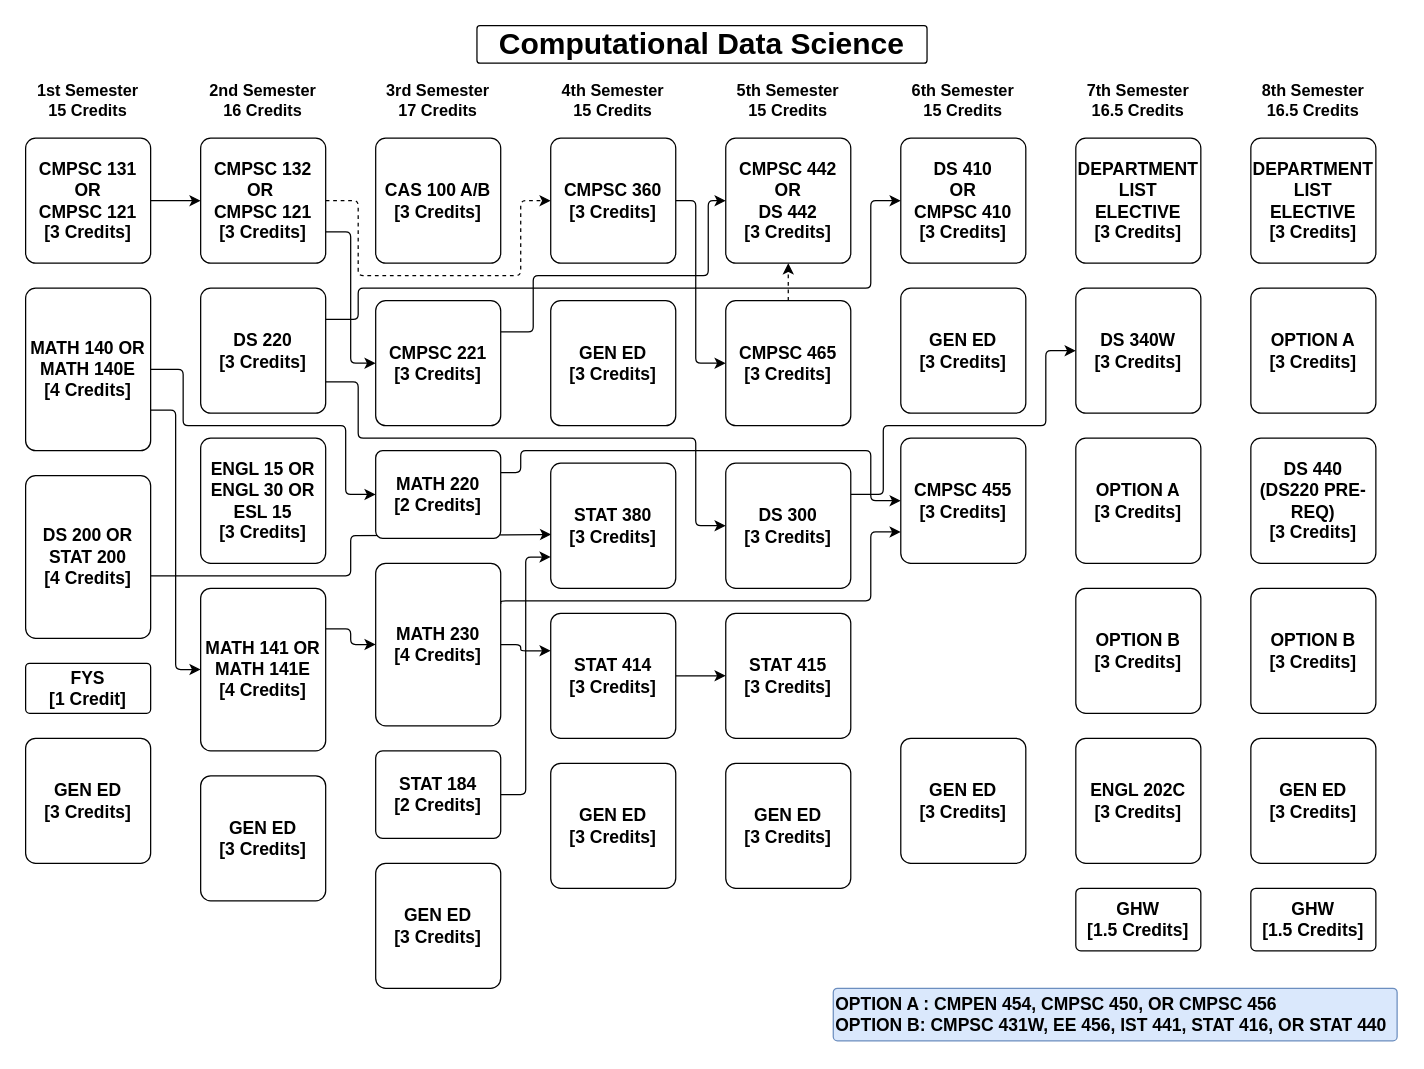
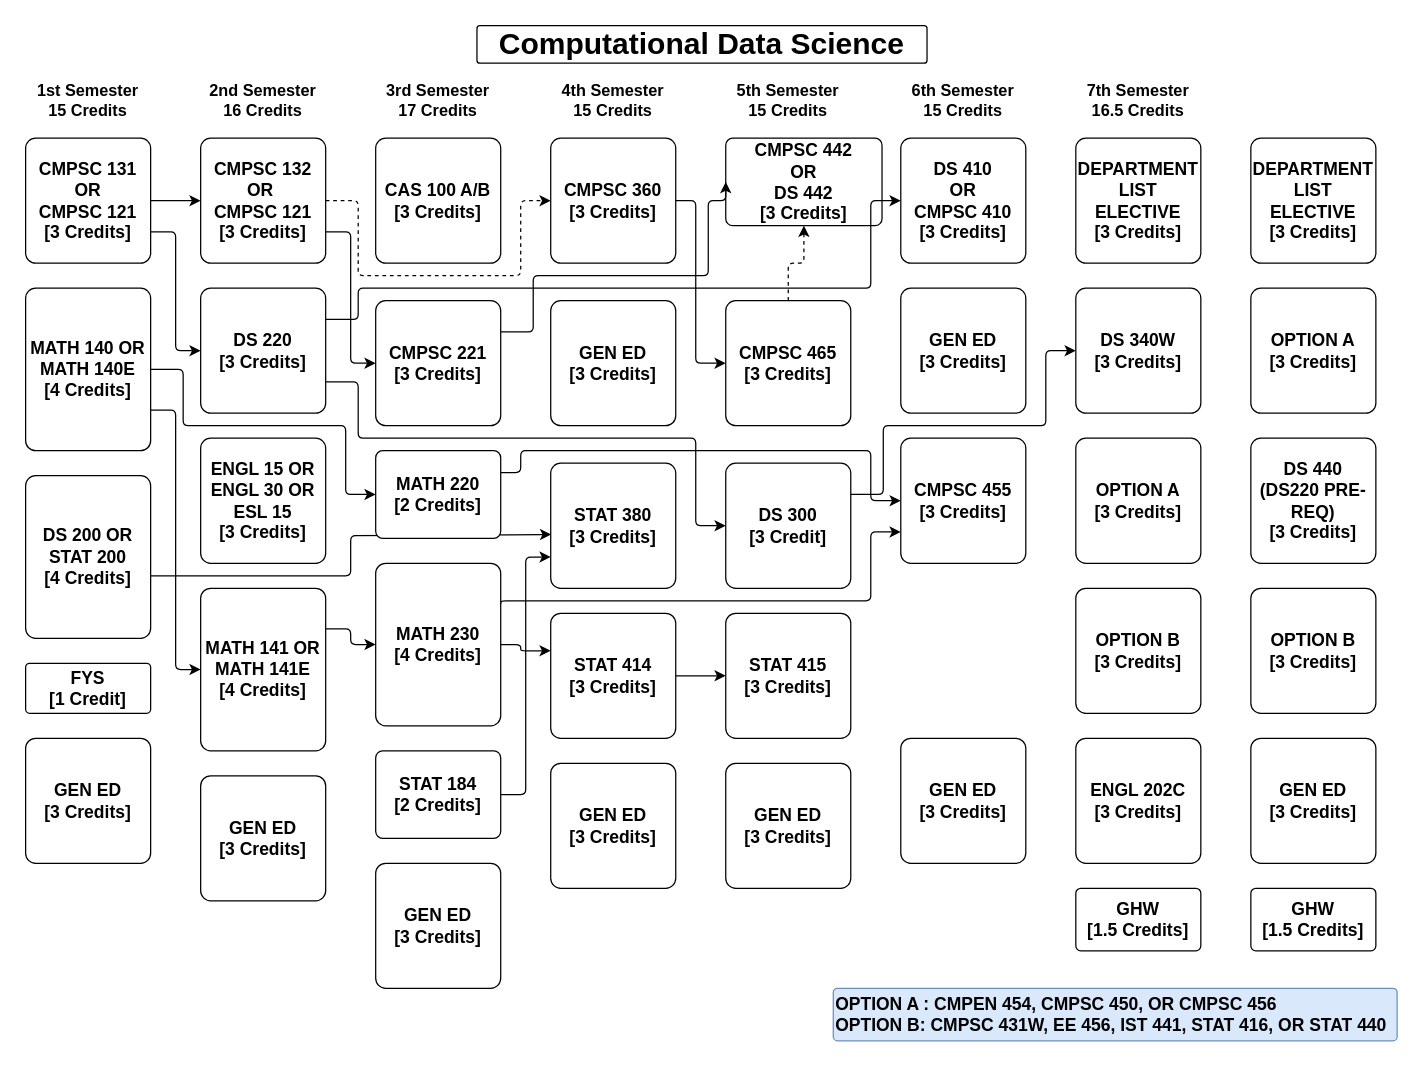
(1313, 101) -> none
(788, 201) -> (804, 182)
none -> (176, 287)
(788, 526) -> (788, 526)
